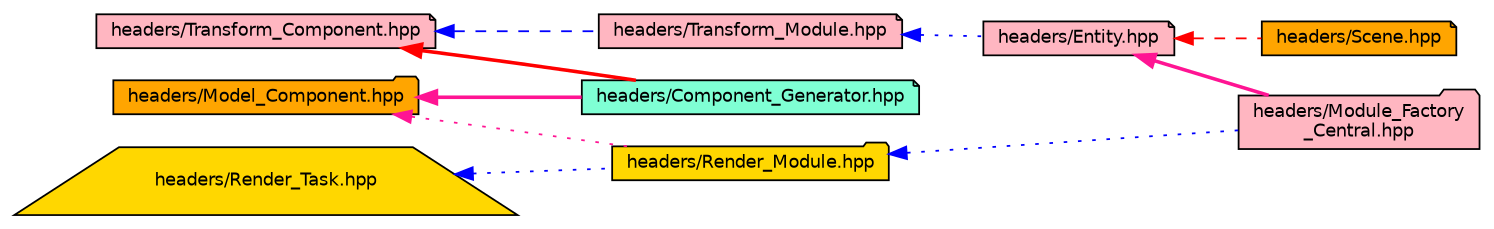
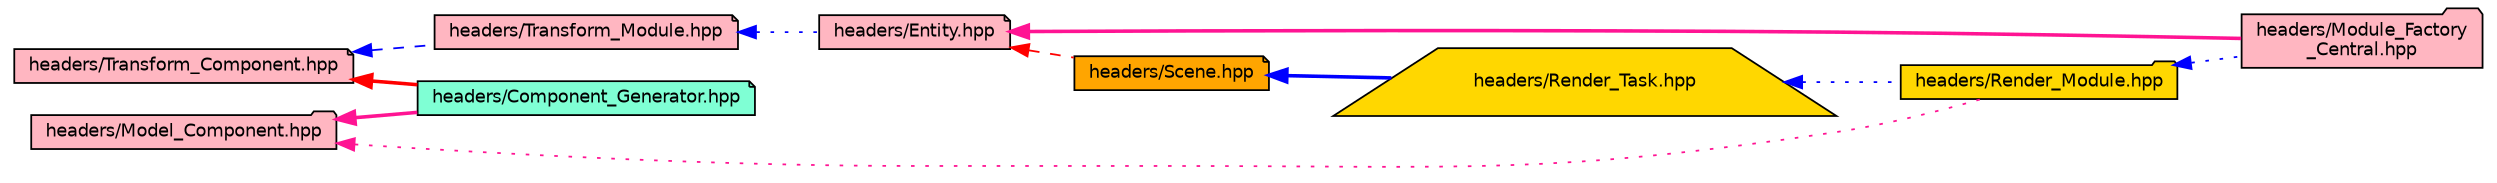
none -> (1339, 77)
(266, 97) -> (184, 132)
